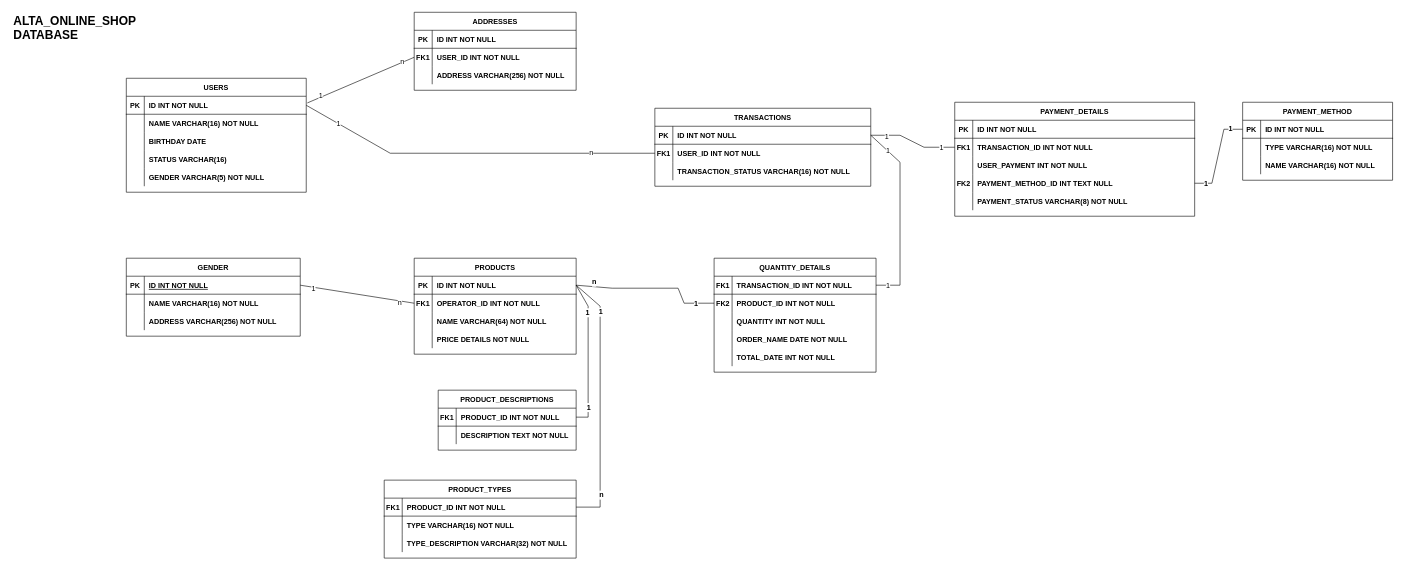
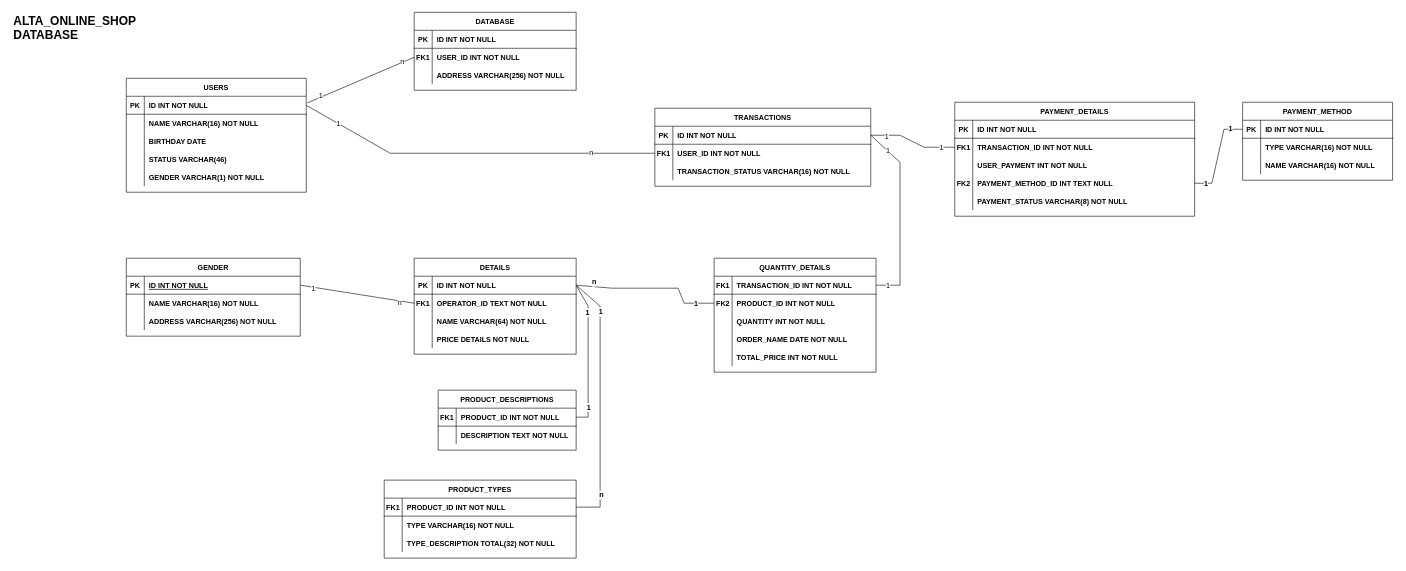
(495, 22) -> (495, 22)
(184, 160) -> (184, 160)
(198, 178) -> (198, 178)
(495, 268) -> (495, 268)
(482, 304) -> (484, 304)
(780, 358) -> (782, 358)
(479, 544) -> (475, 544)
